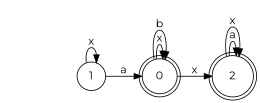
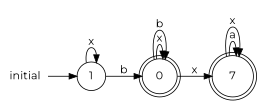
(124, 70) -> (124, 70)
none -> (25, 76)
(233, 76) -> (233, 76)
